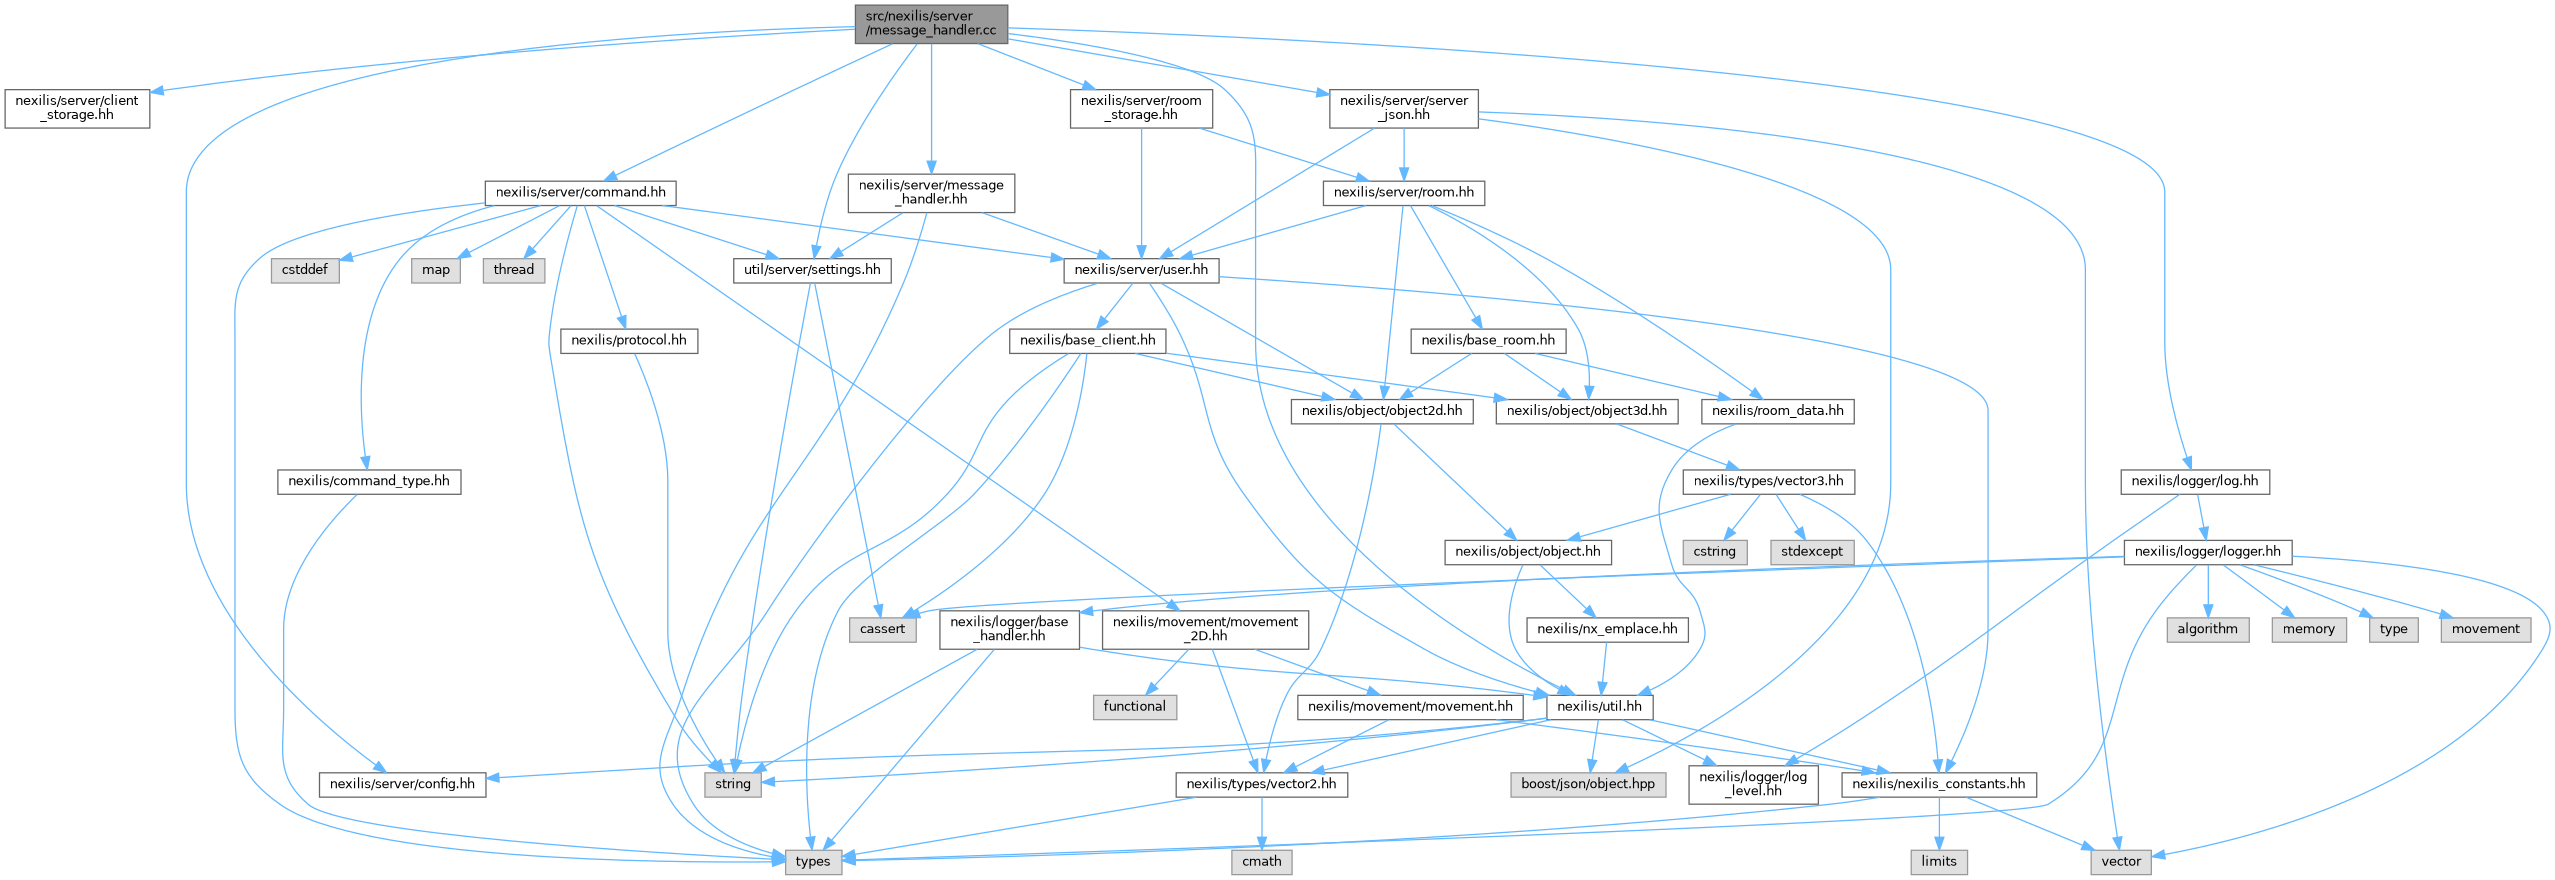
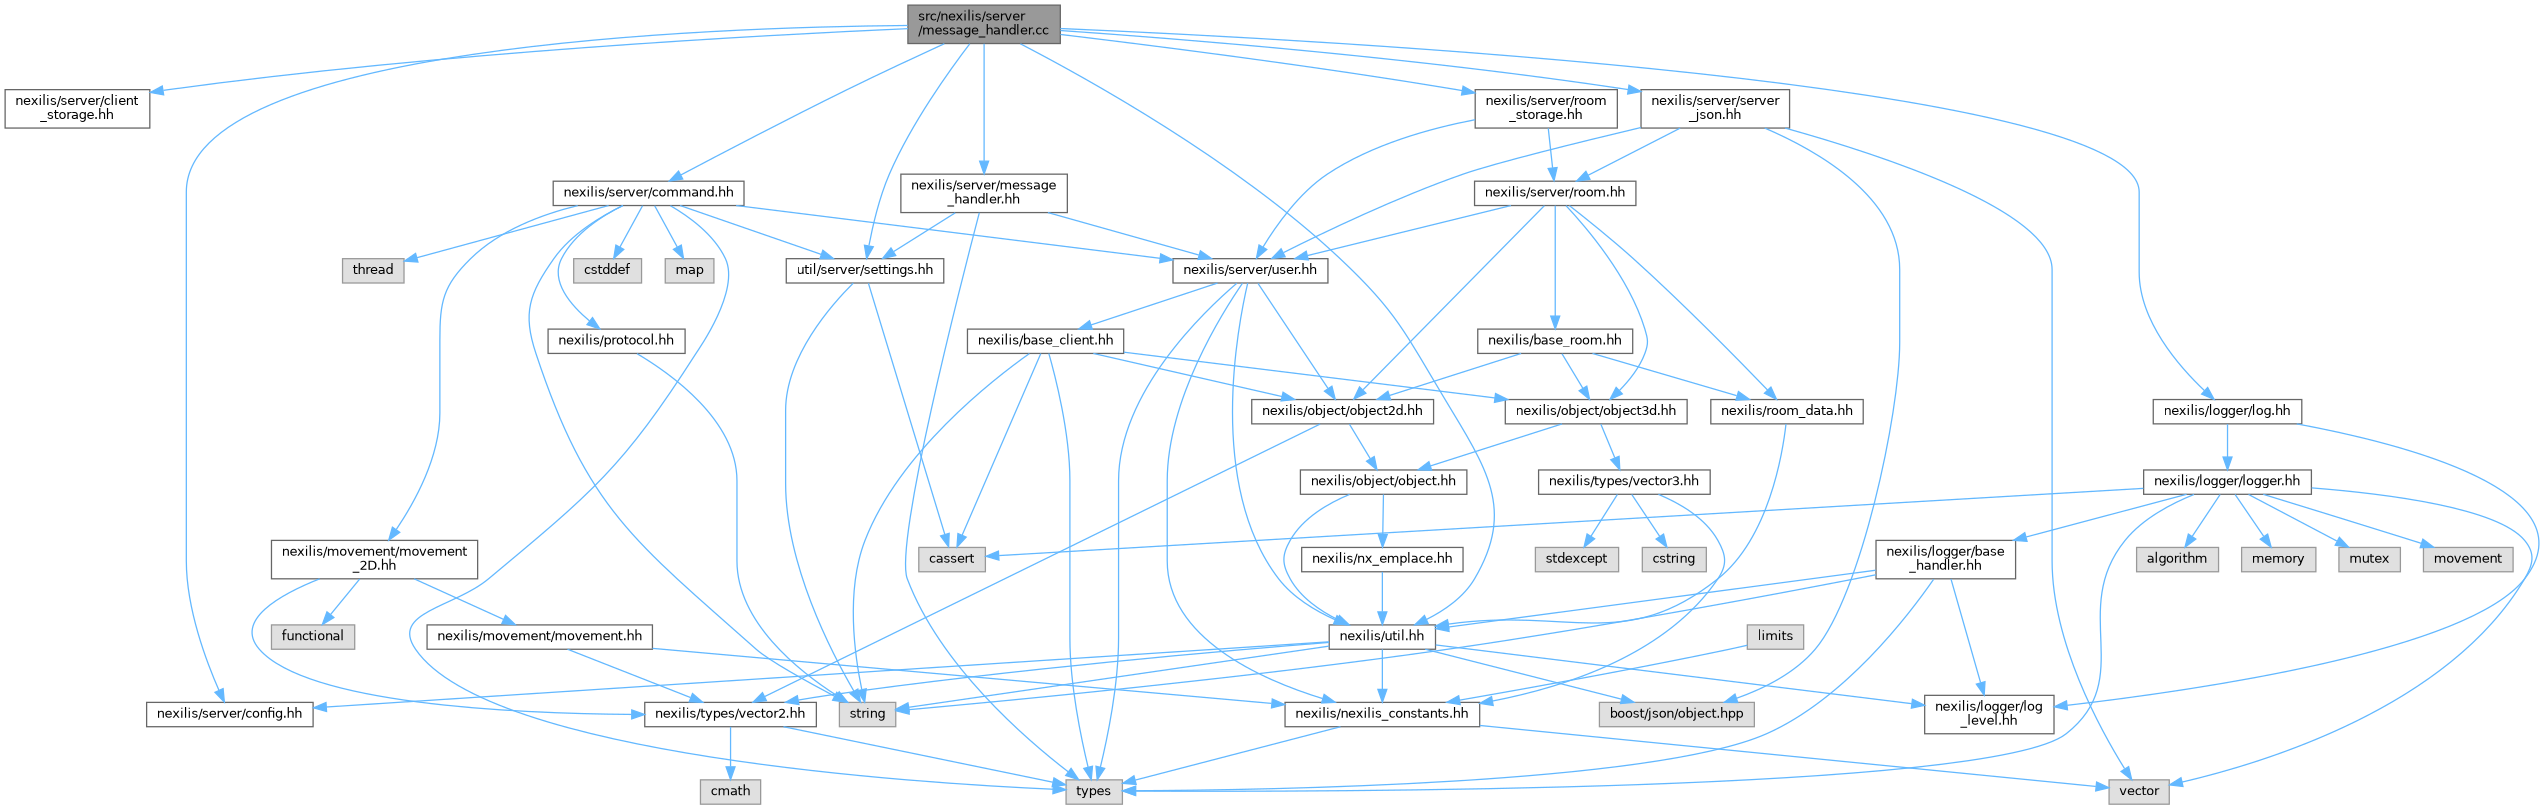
(369, 482) -> none
(1651, 517) -> (1496, 445)
(2394, 630) -> (2370, 560)
none -> (1966, 631)
(1939, 823) -> (1661, 663)
